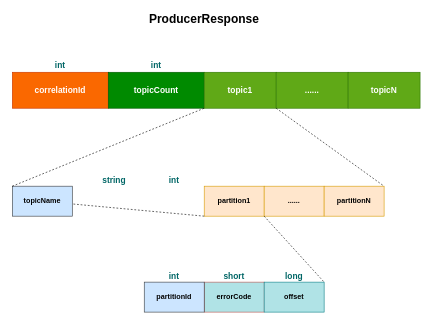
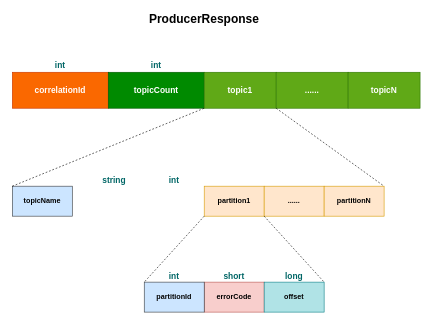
(137, 210) -> (174, 250)
(234, 297) -> (234, 297)
